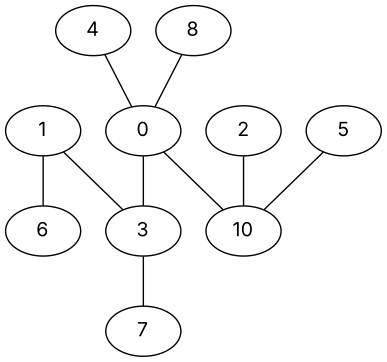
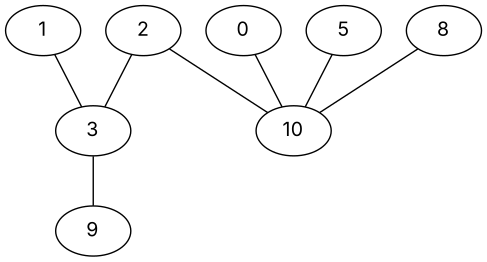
(93, 31) -> none
(168, 81) -> (369, 81)
(143, 181) -> (118, 81)
(43, 231) -> none
(143, 331) -> (93, 231)
